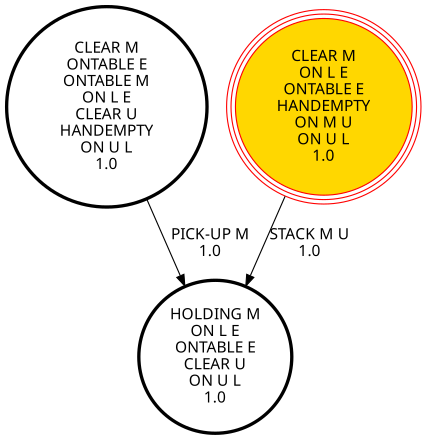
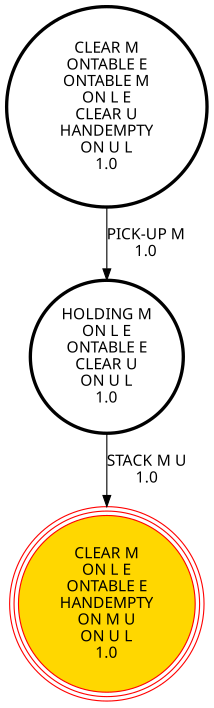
(268, 236) -> (107, 465)
